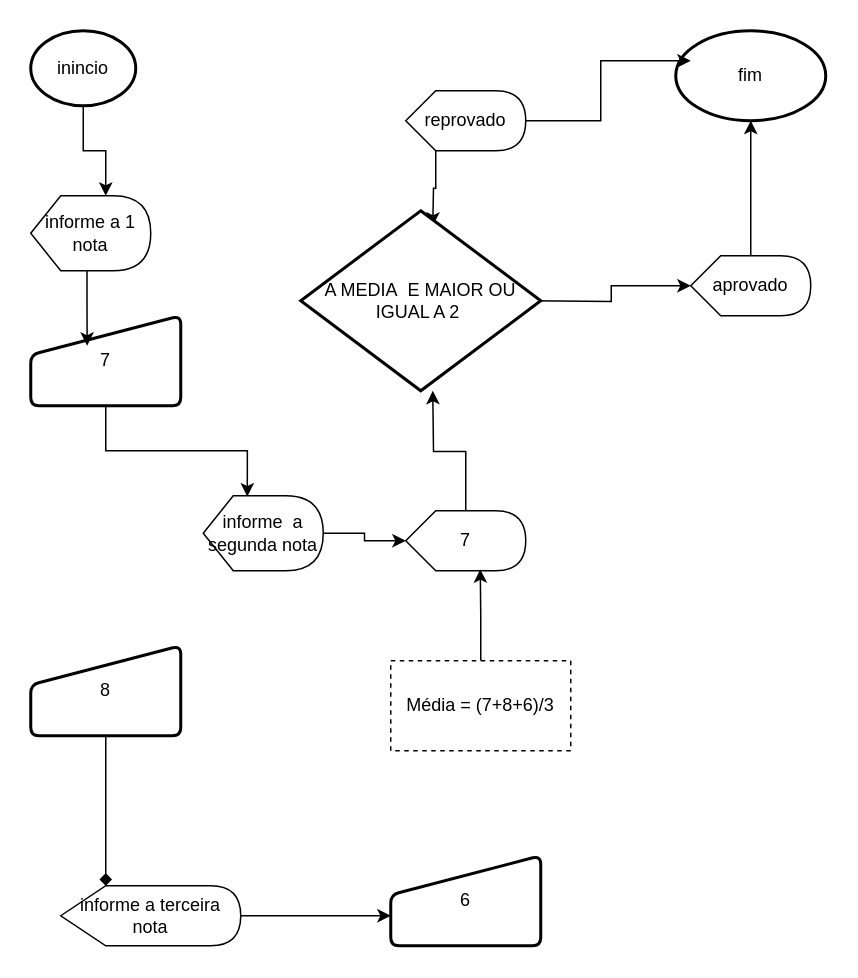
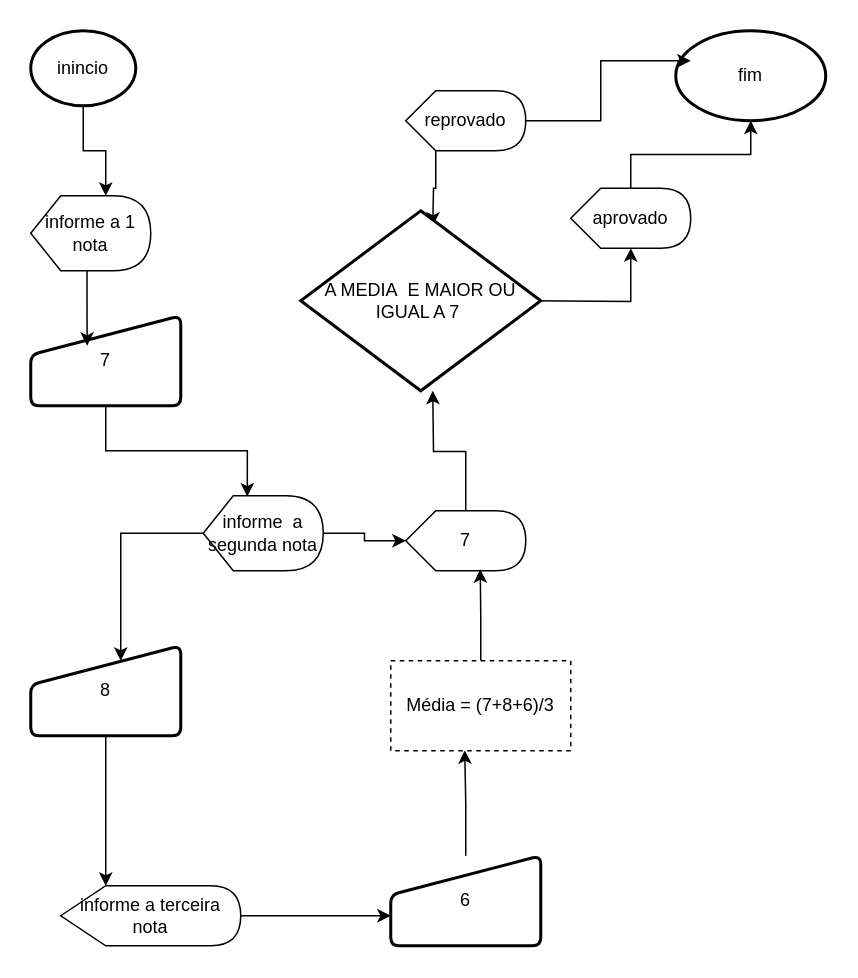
(751, 286) -> (631, 218)
(421, 301) -> (421, 301)
none -> (121, 550)
none -> (466, 808)
(106, 873) -> (106, 874)
